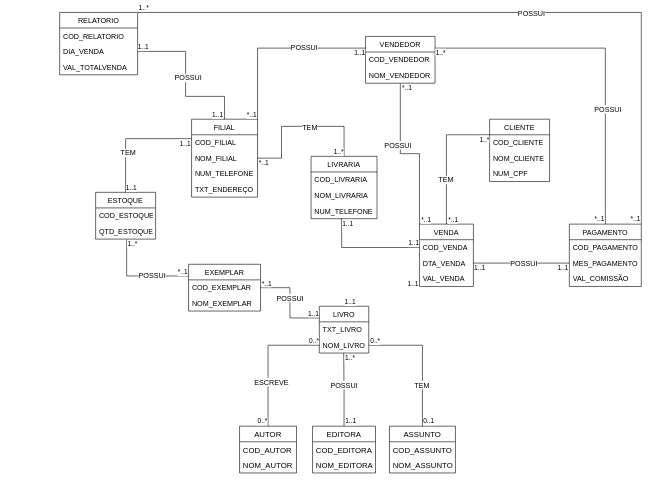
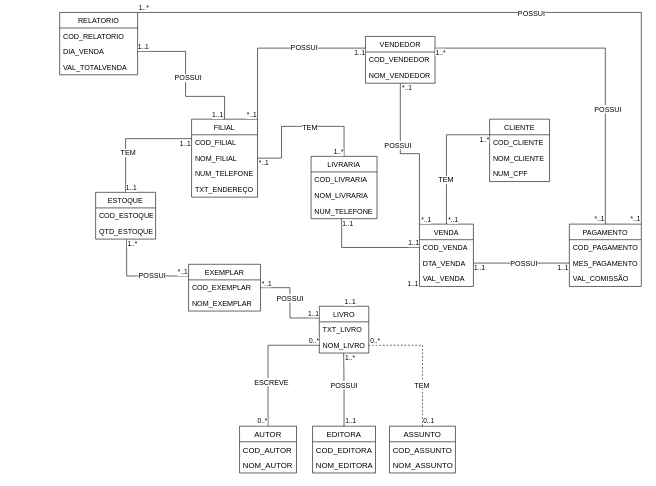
(423, 358) -> (423, 358)
